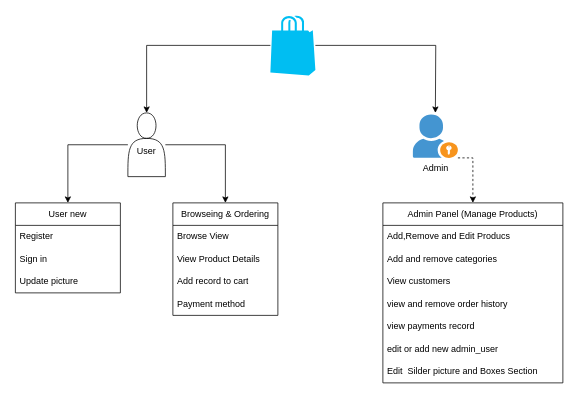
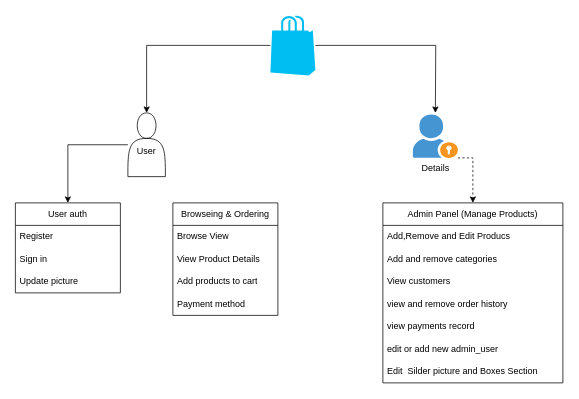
(221, 145) -> none
(436, 169) -> (436, 169)
(68, 214) -> (68, 214)
(219, 282) -> (224, 282)
